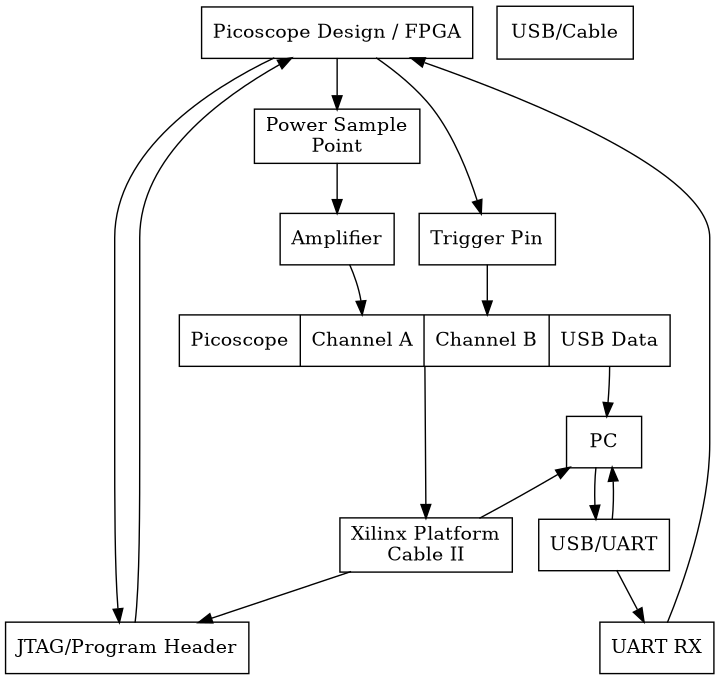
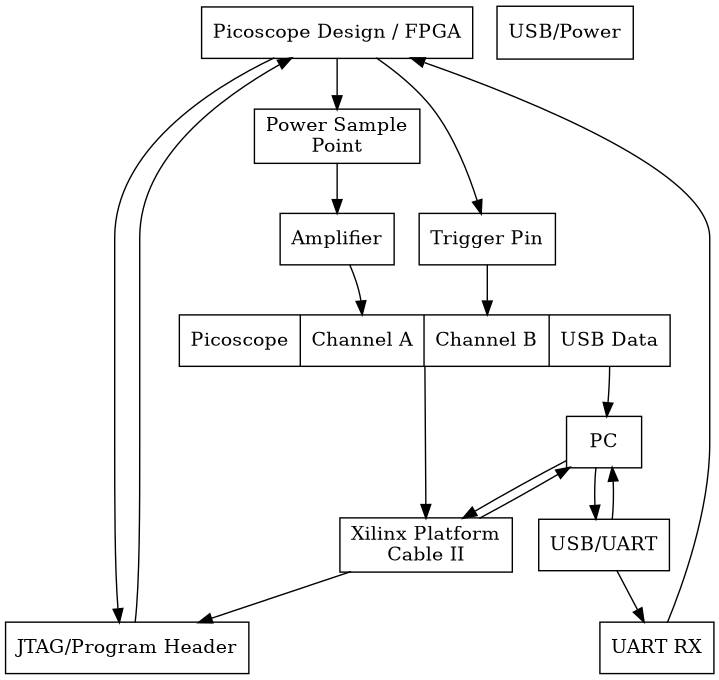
(565, 33) -> (565, 33)
none -> (520, 485)
